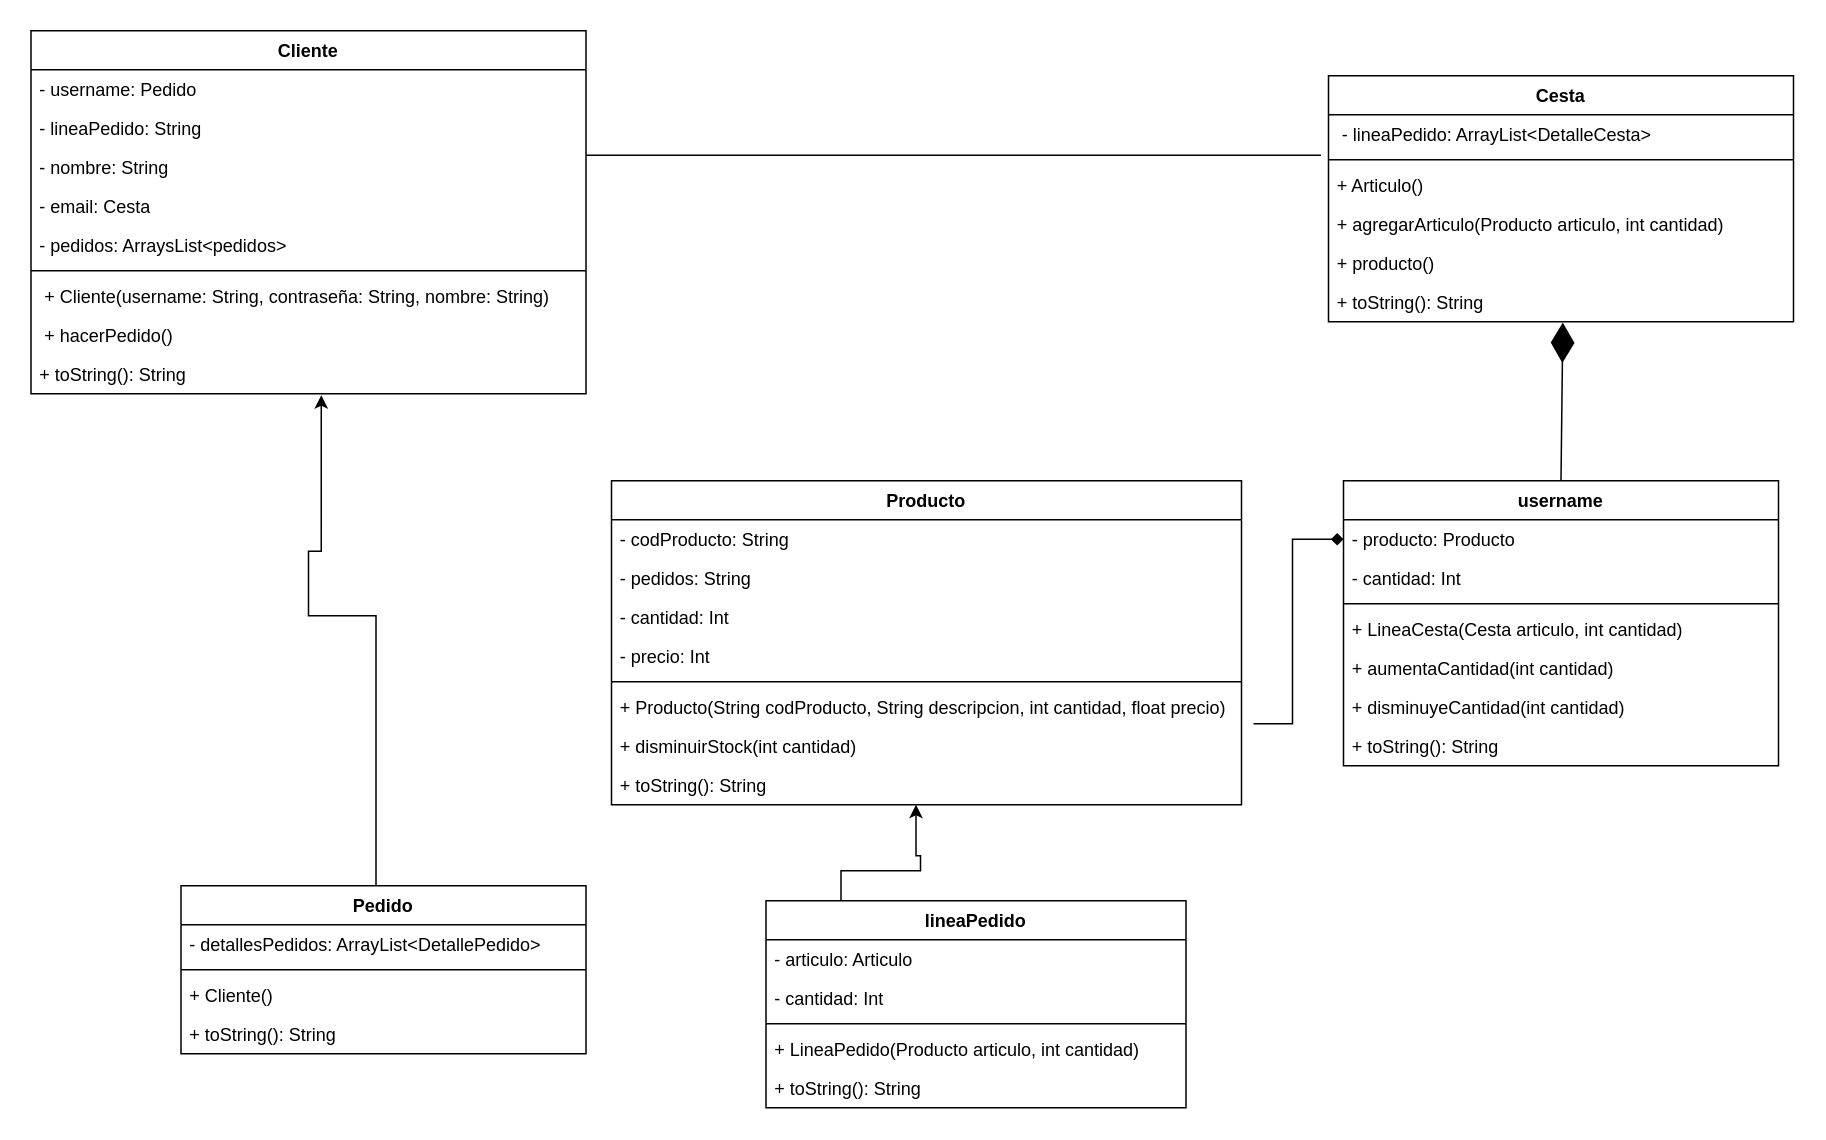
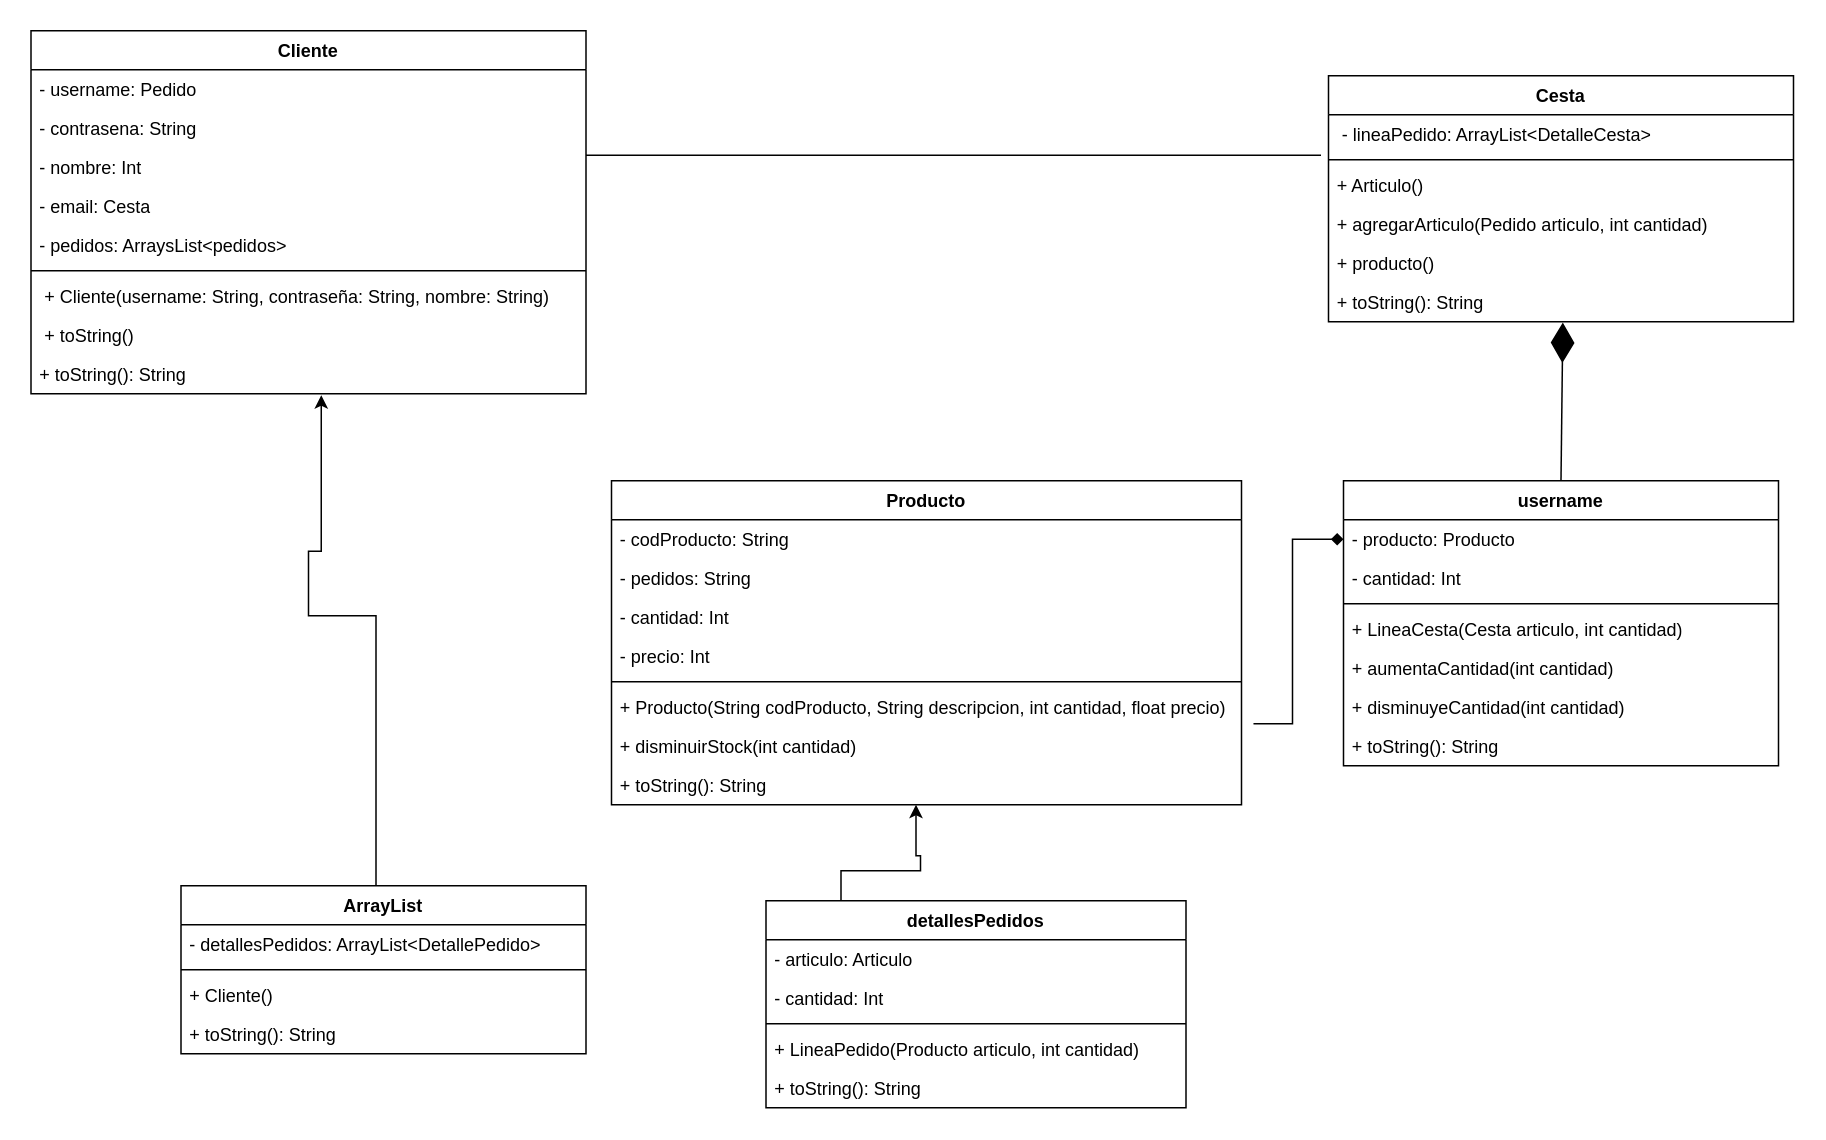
(129, 130) -> (131, 130)
(111, 169) -> (98, 169)
(1562, 237) -> (1551, 226)
(111, 337) -> (96, 337)
(383, 907) -> (383, 907)
(976, 922) -> (976, 922)
